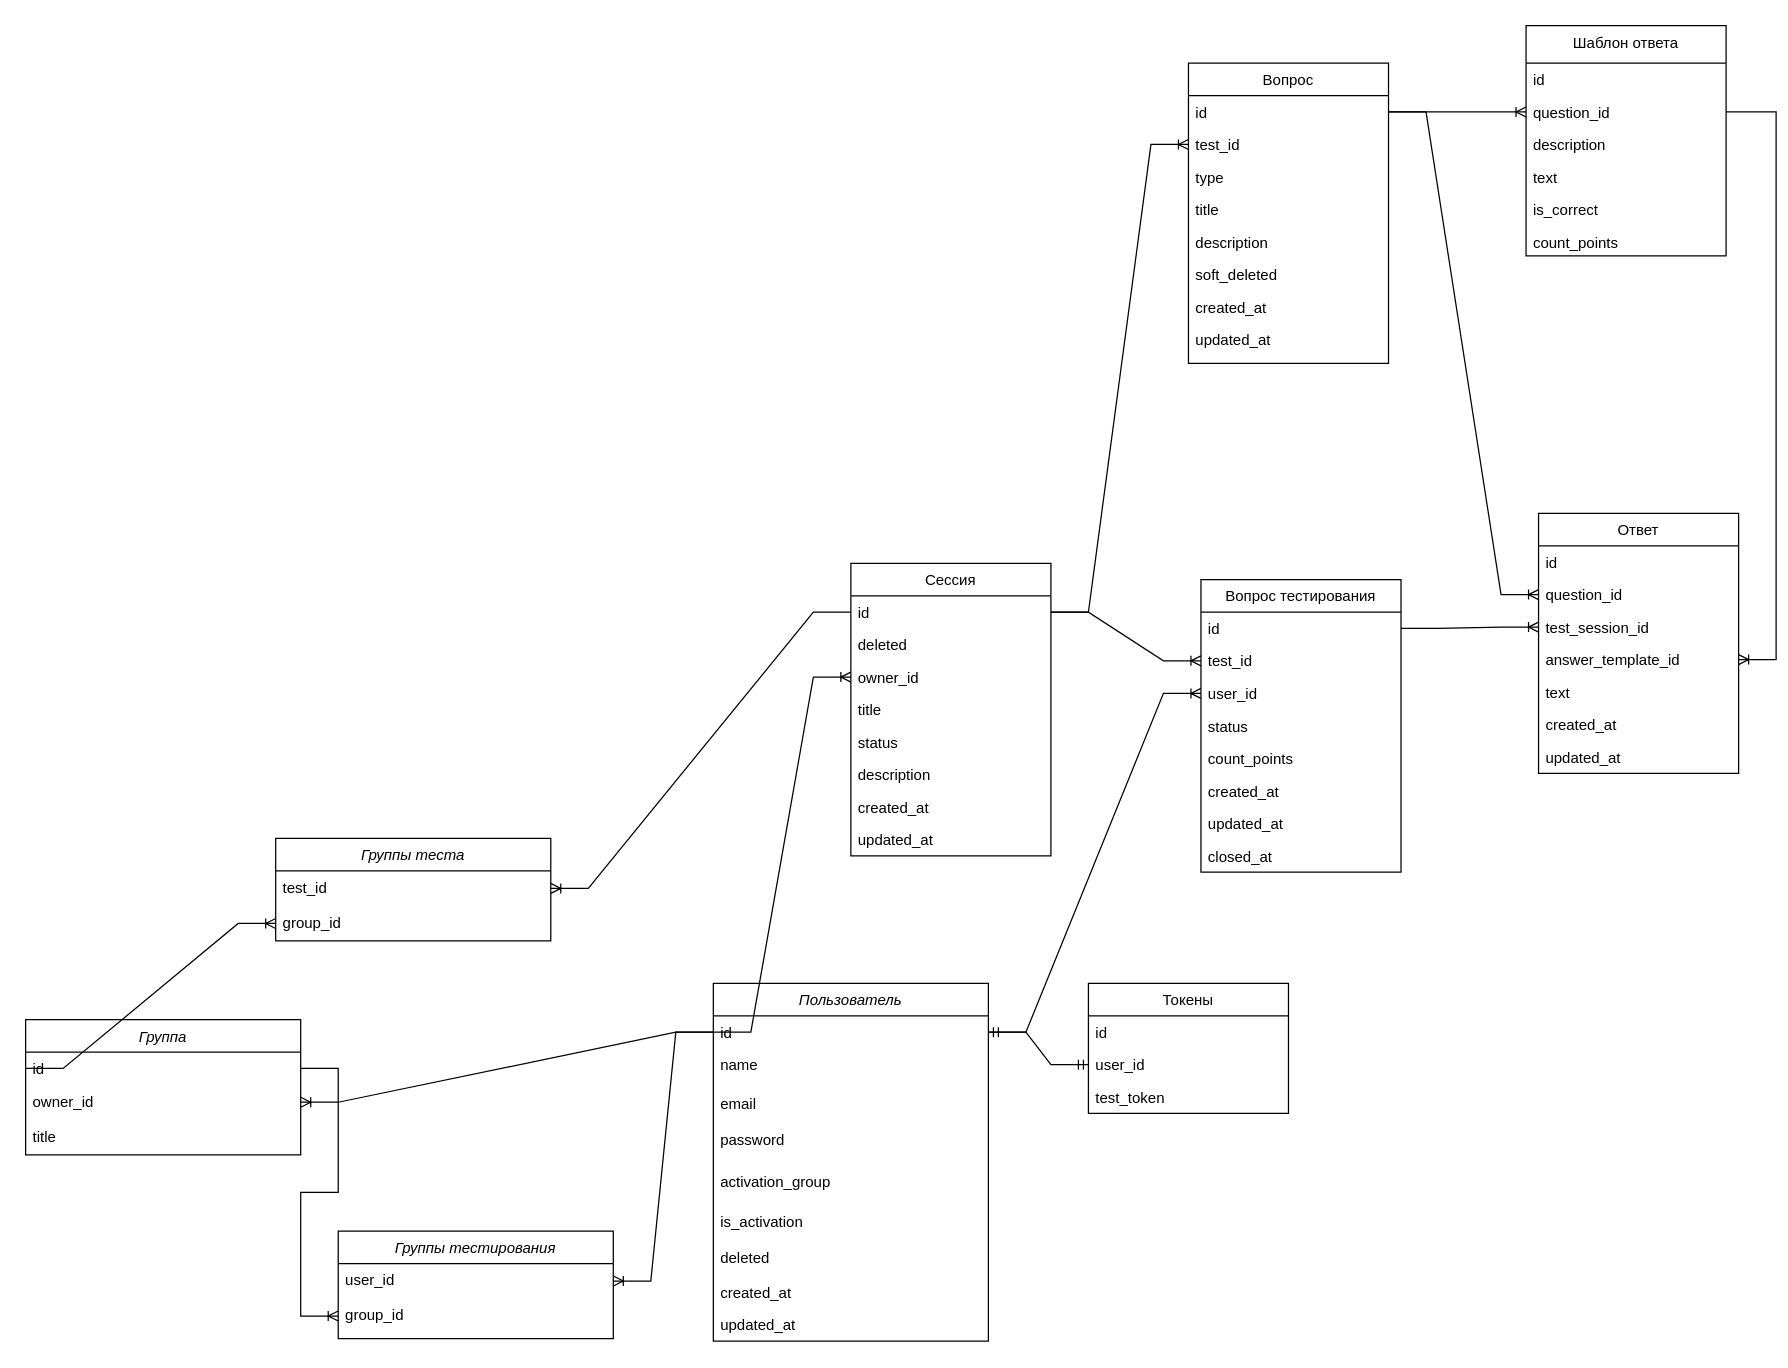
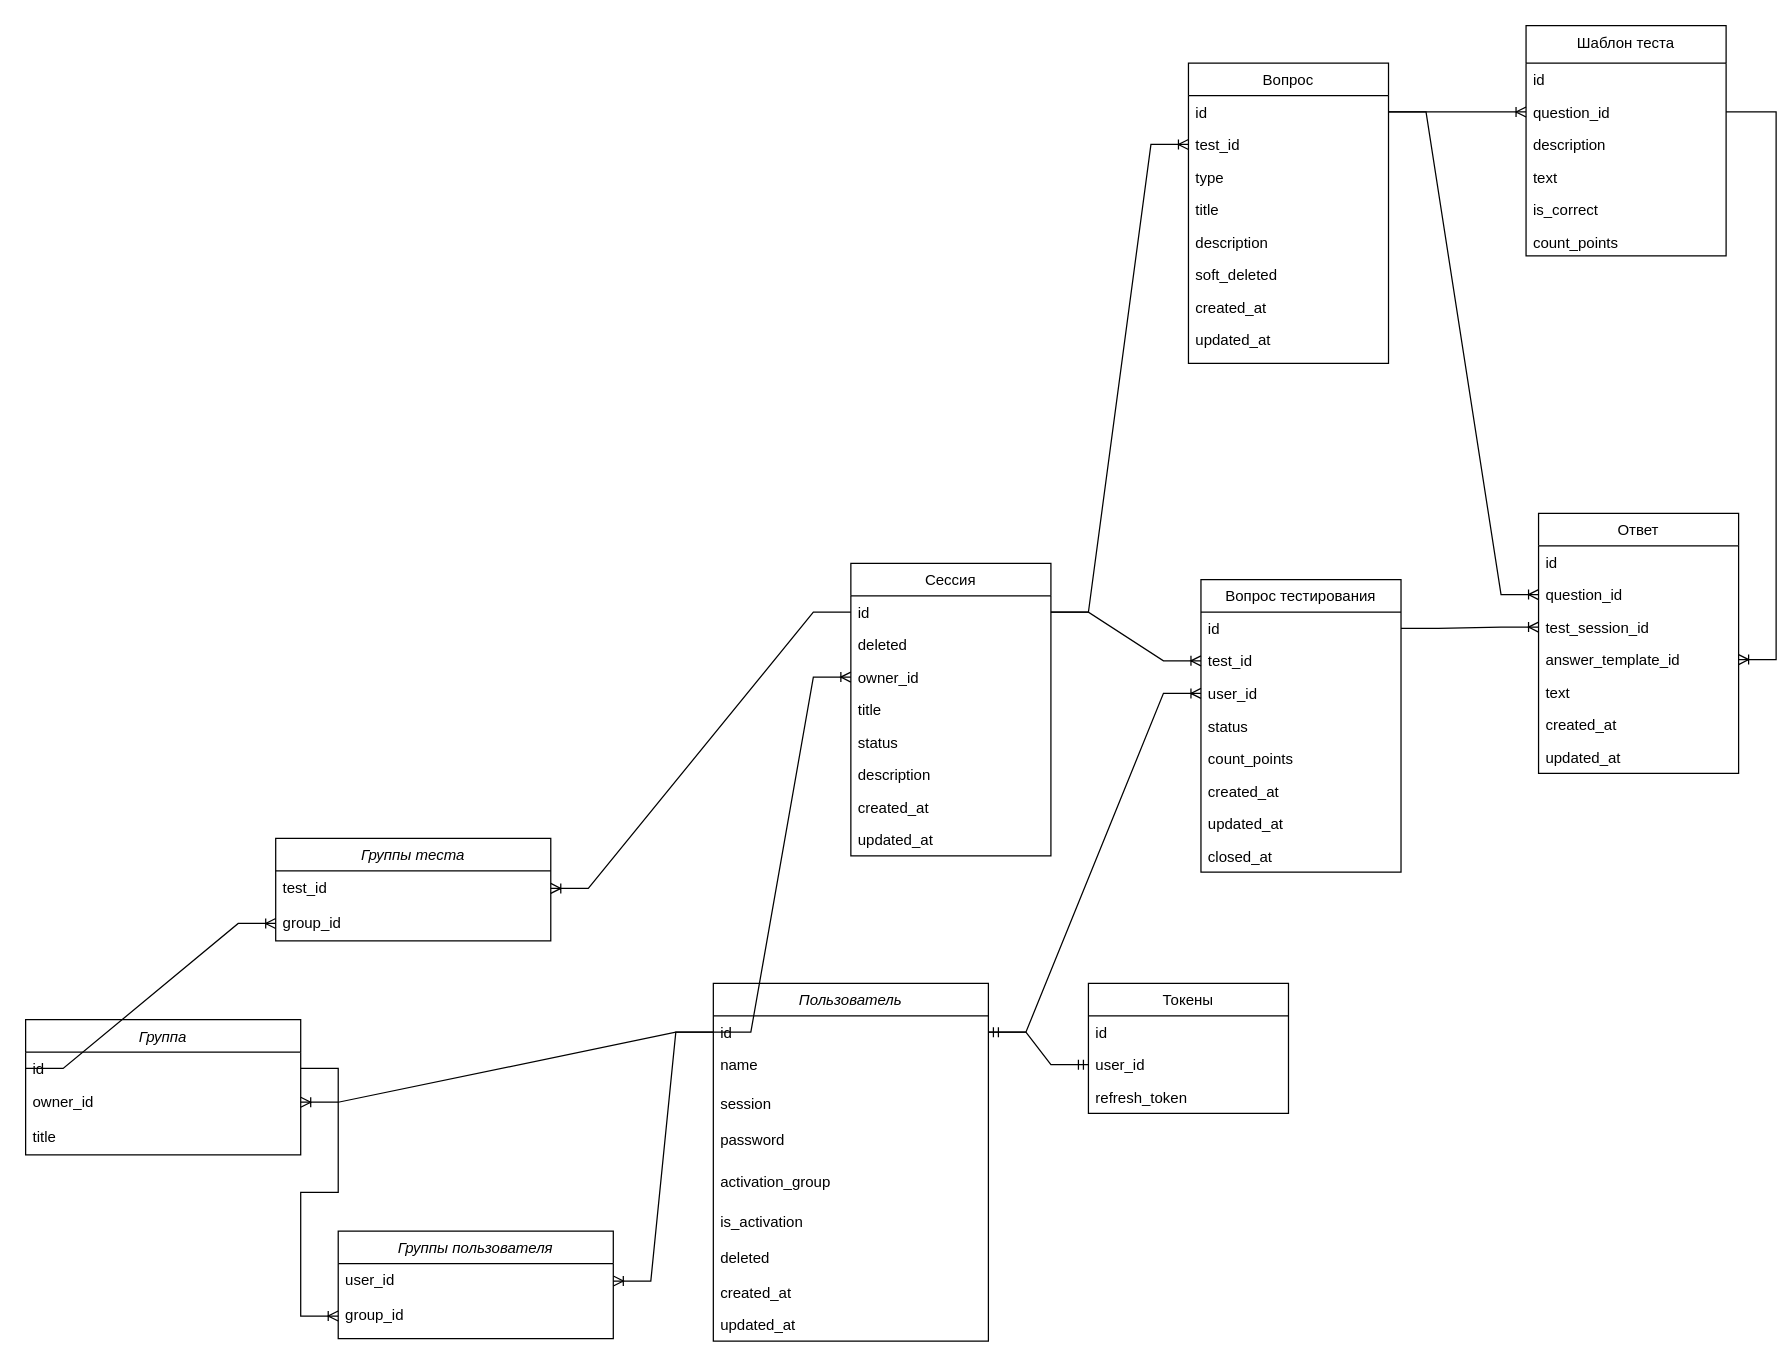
(1625, 43) -> (1625, 43)
(1137, 1098) -> (1150, 1098)
(737, 1104) -> (747, 1104)
(475, 1248) -> (475, 1248)
